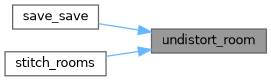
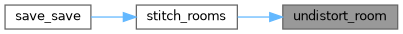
(118, 27) -> (107, 17)
